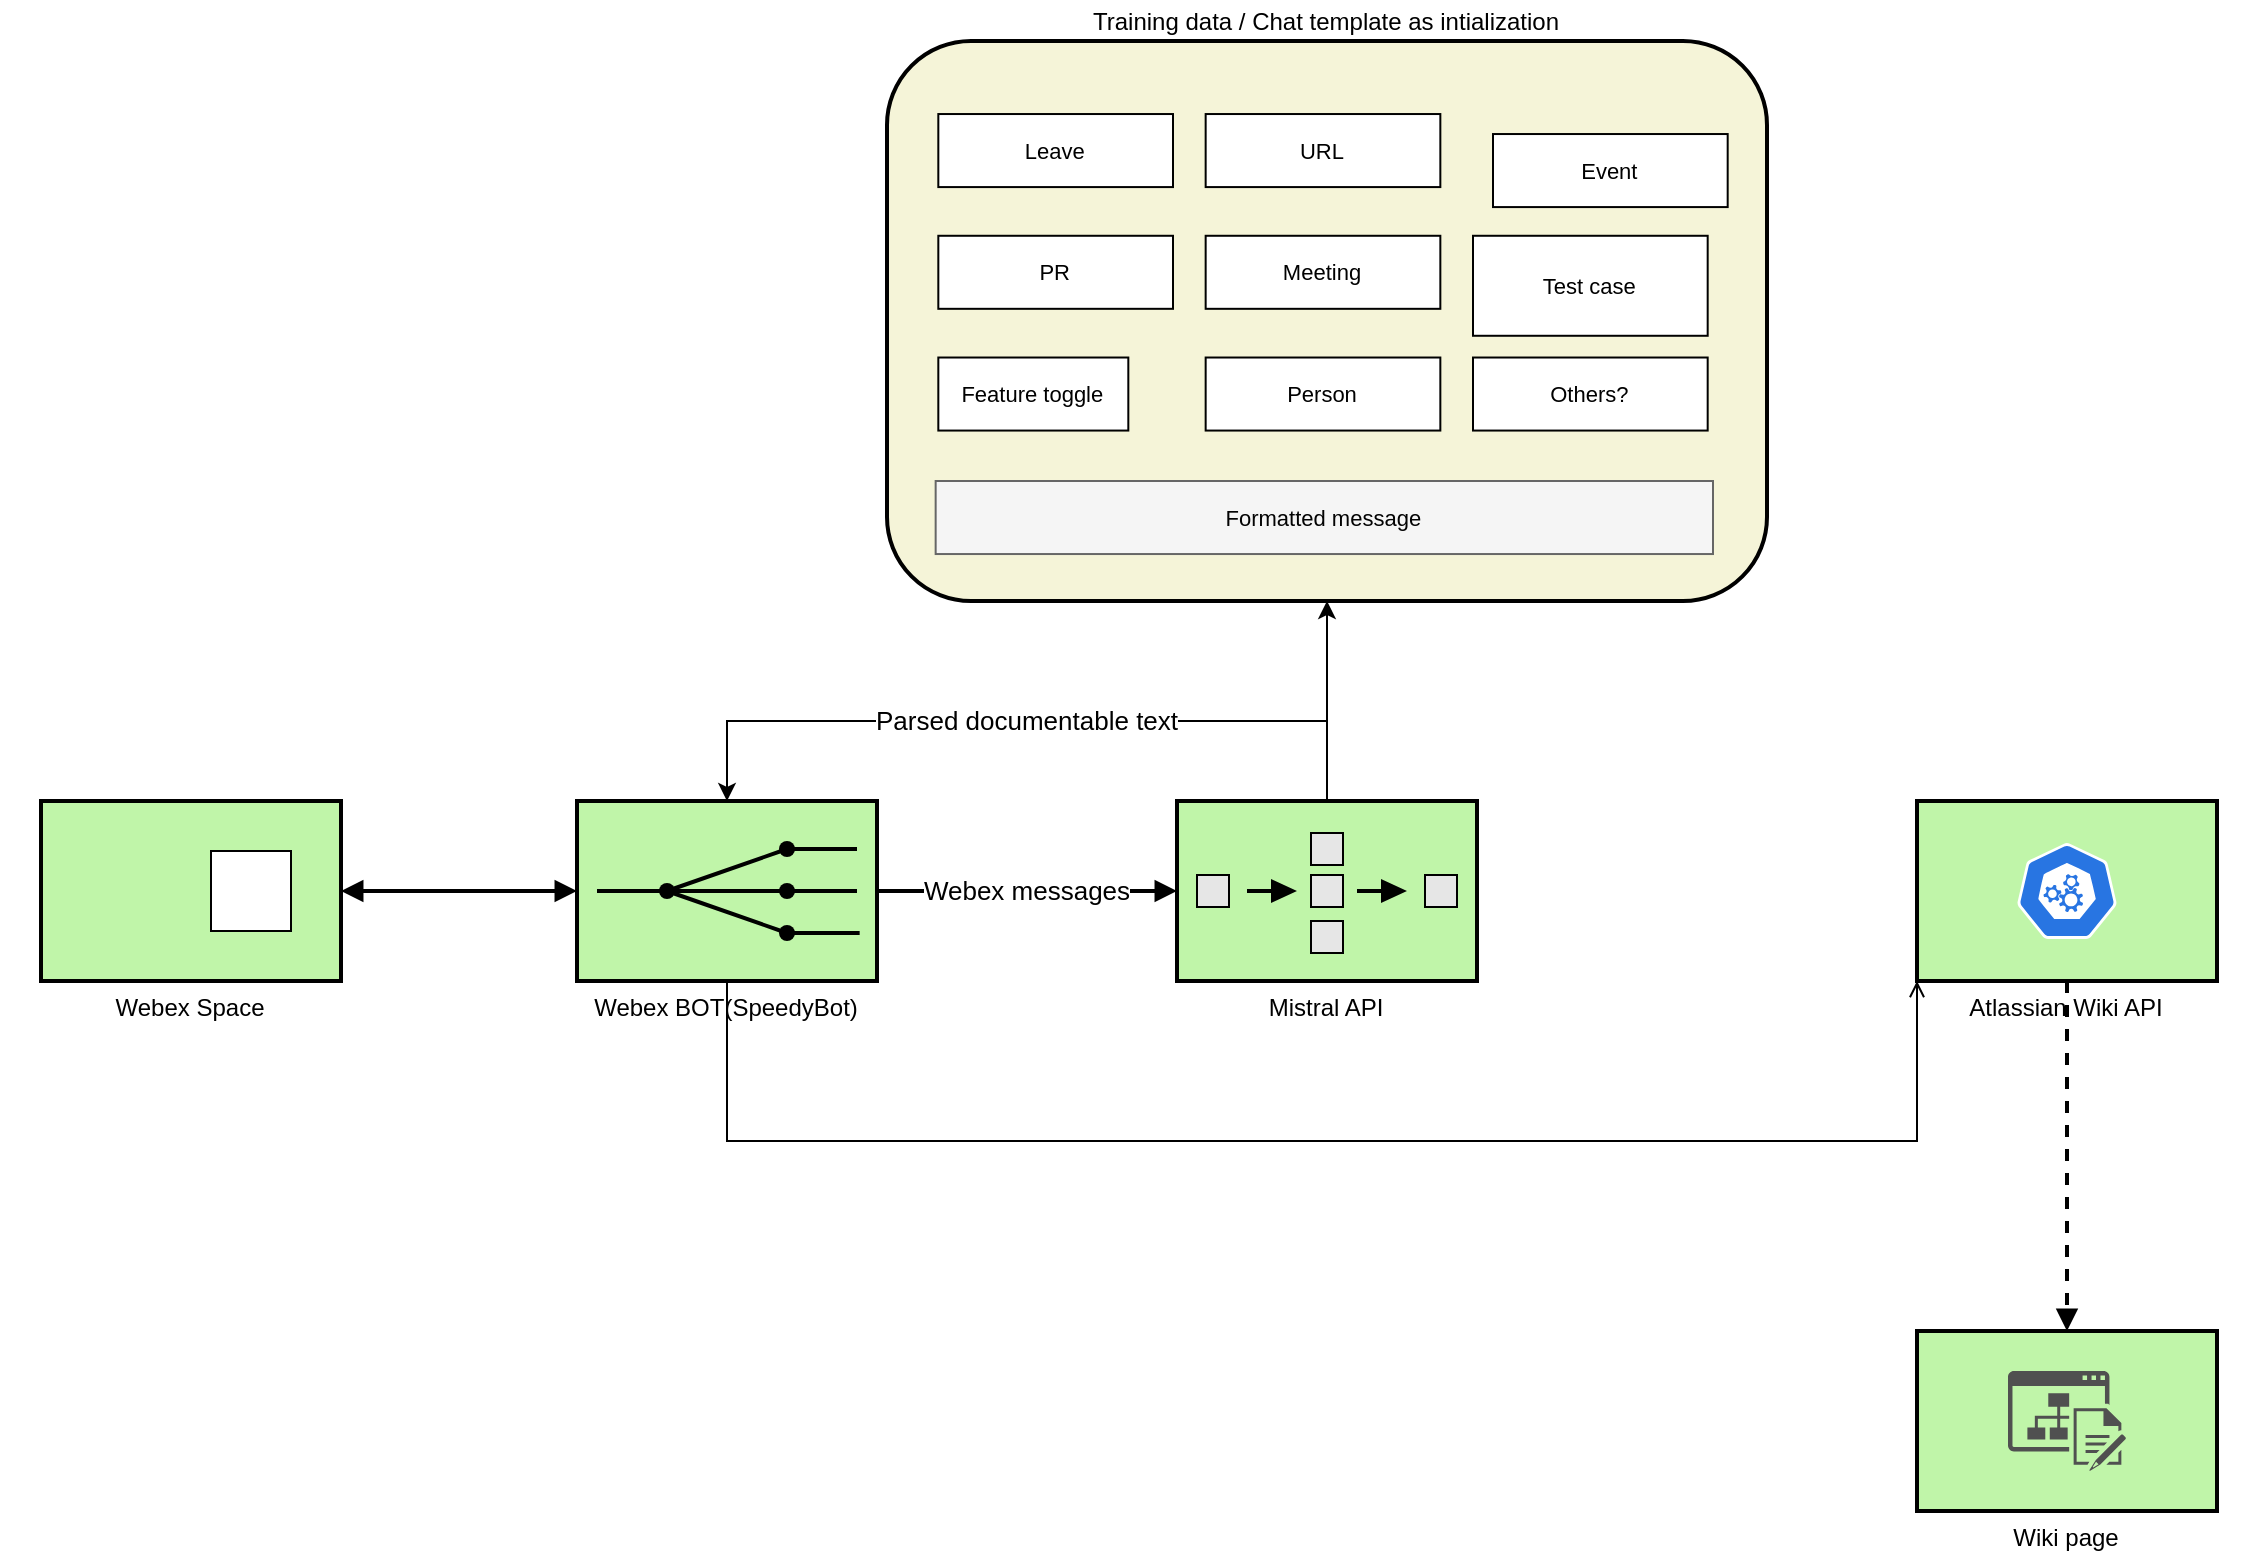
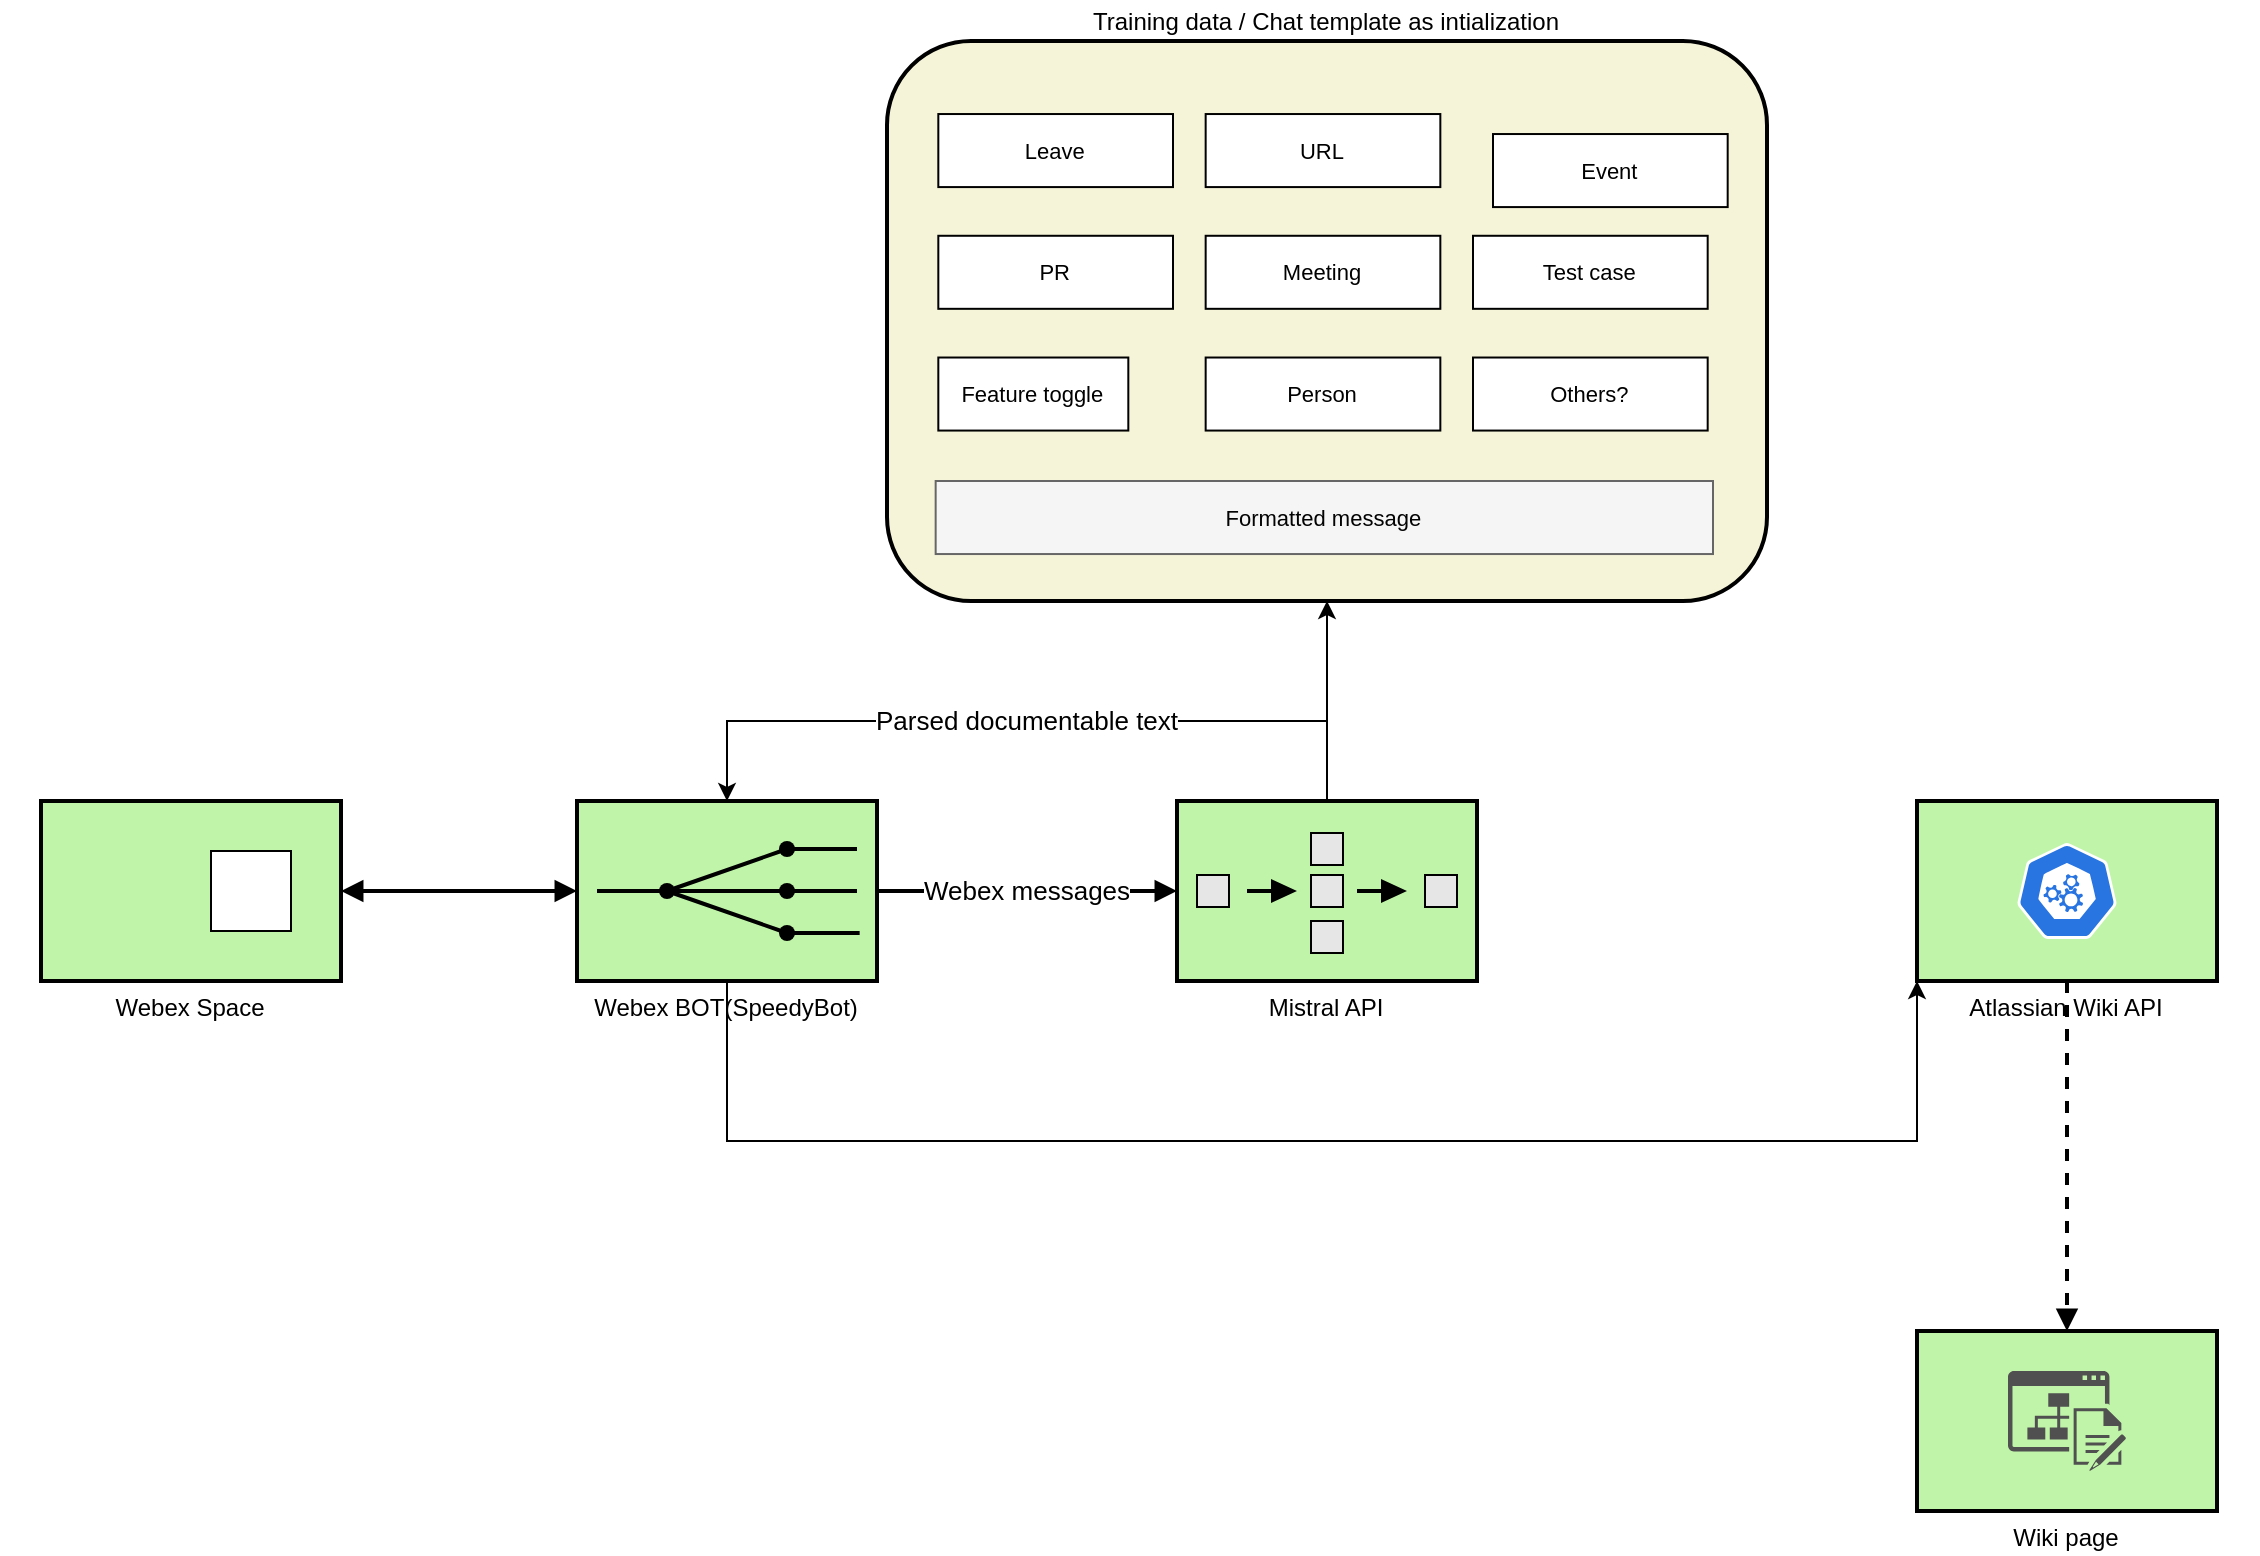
(1590, 286) -> (1590, 272)
(1917, 993) -> (1917, 996)
